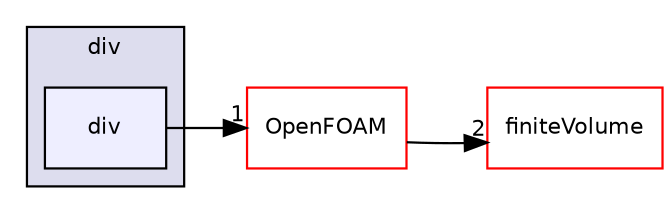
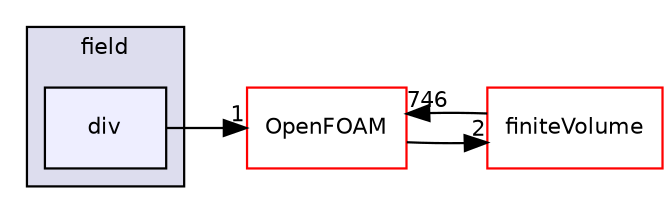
(106, 48) -> (106, 48)
none -> (458, 113)
